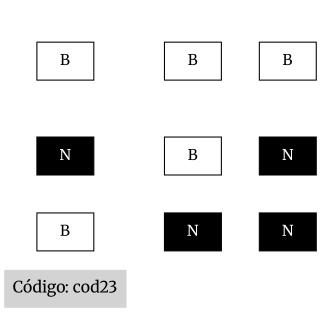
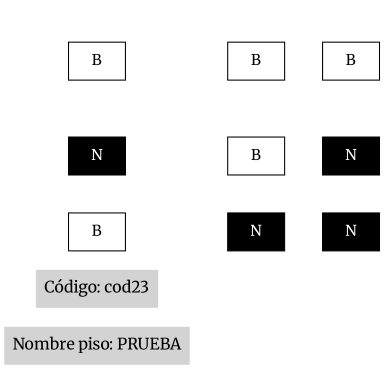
none -> (97, 346)
